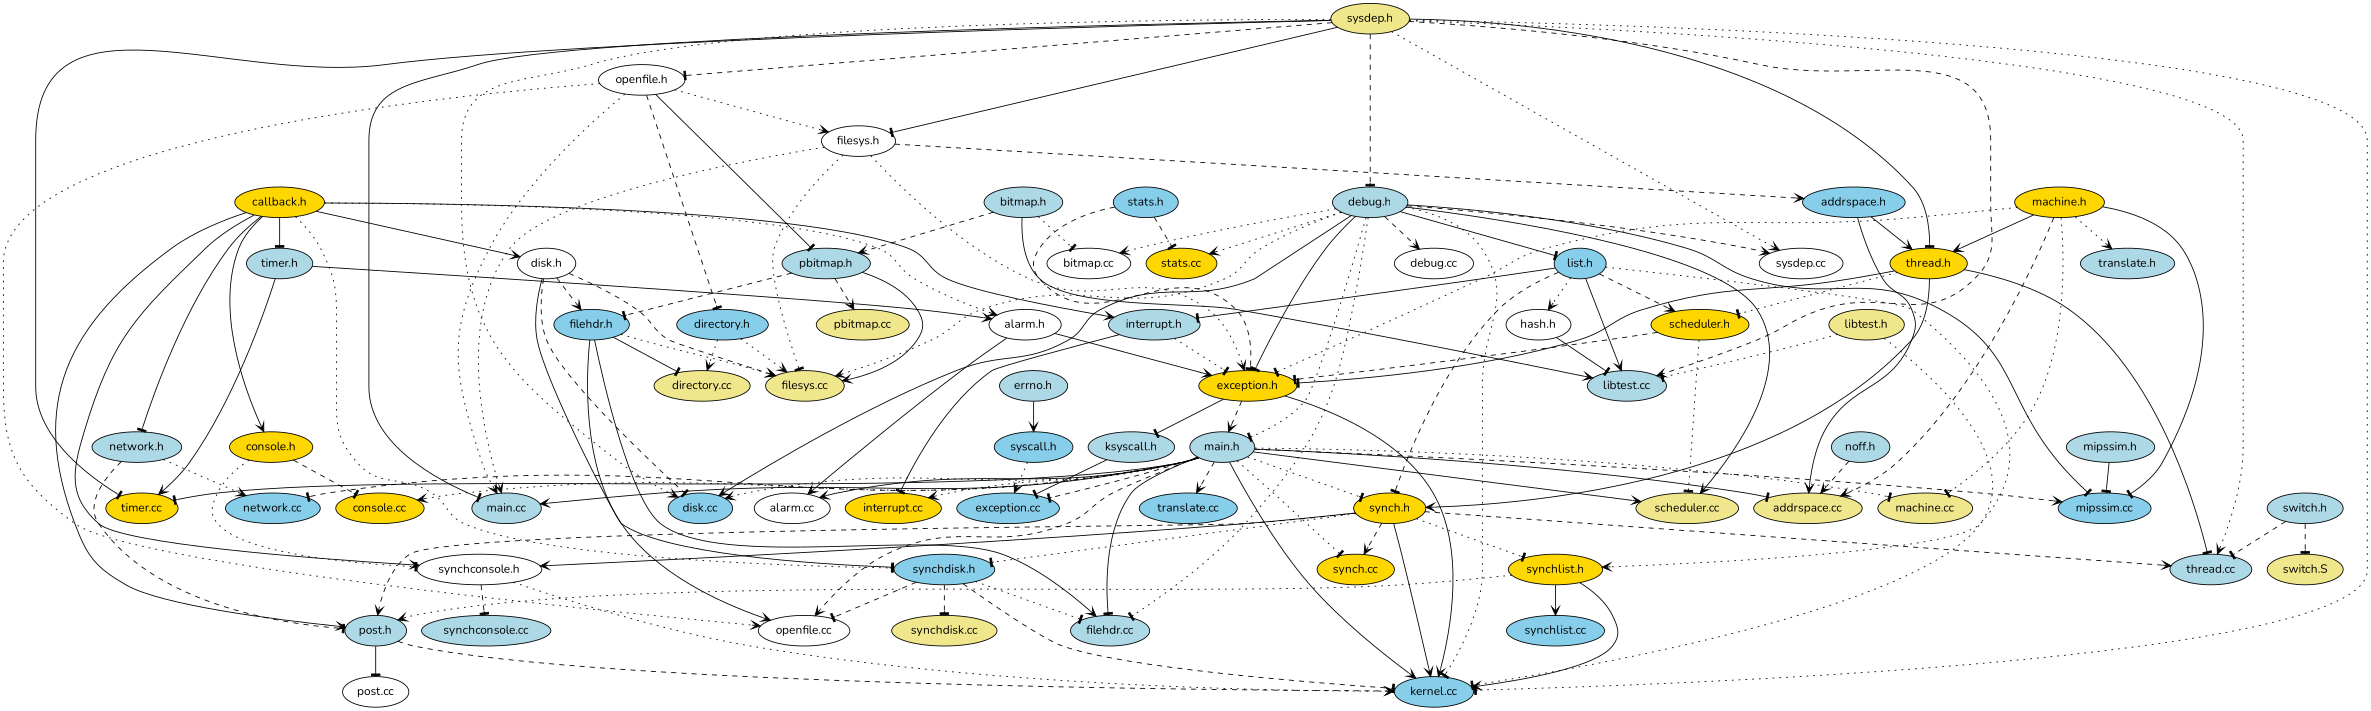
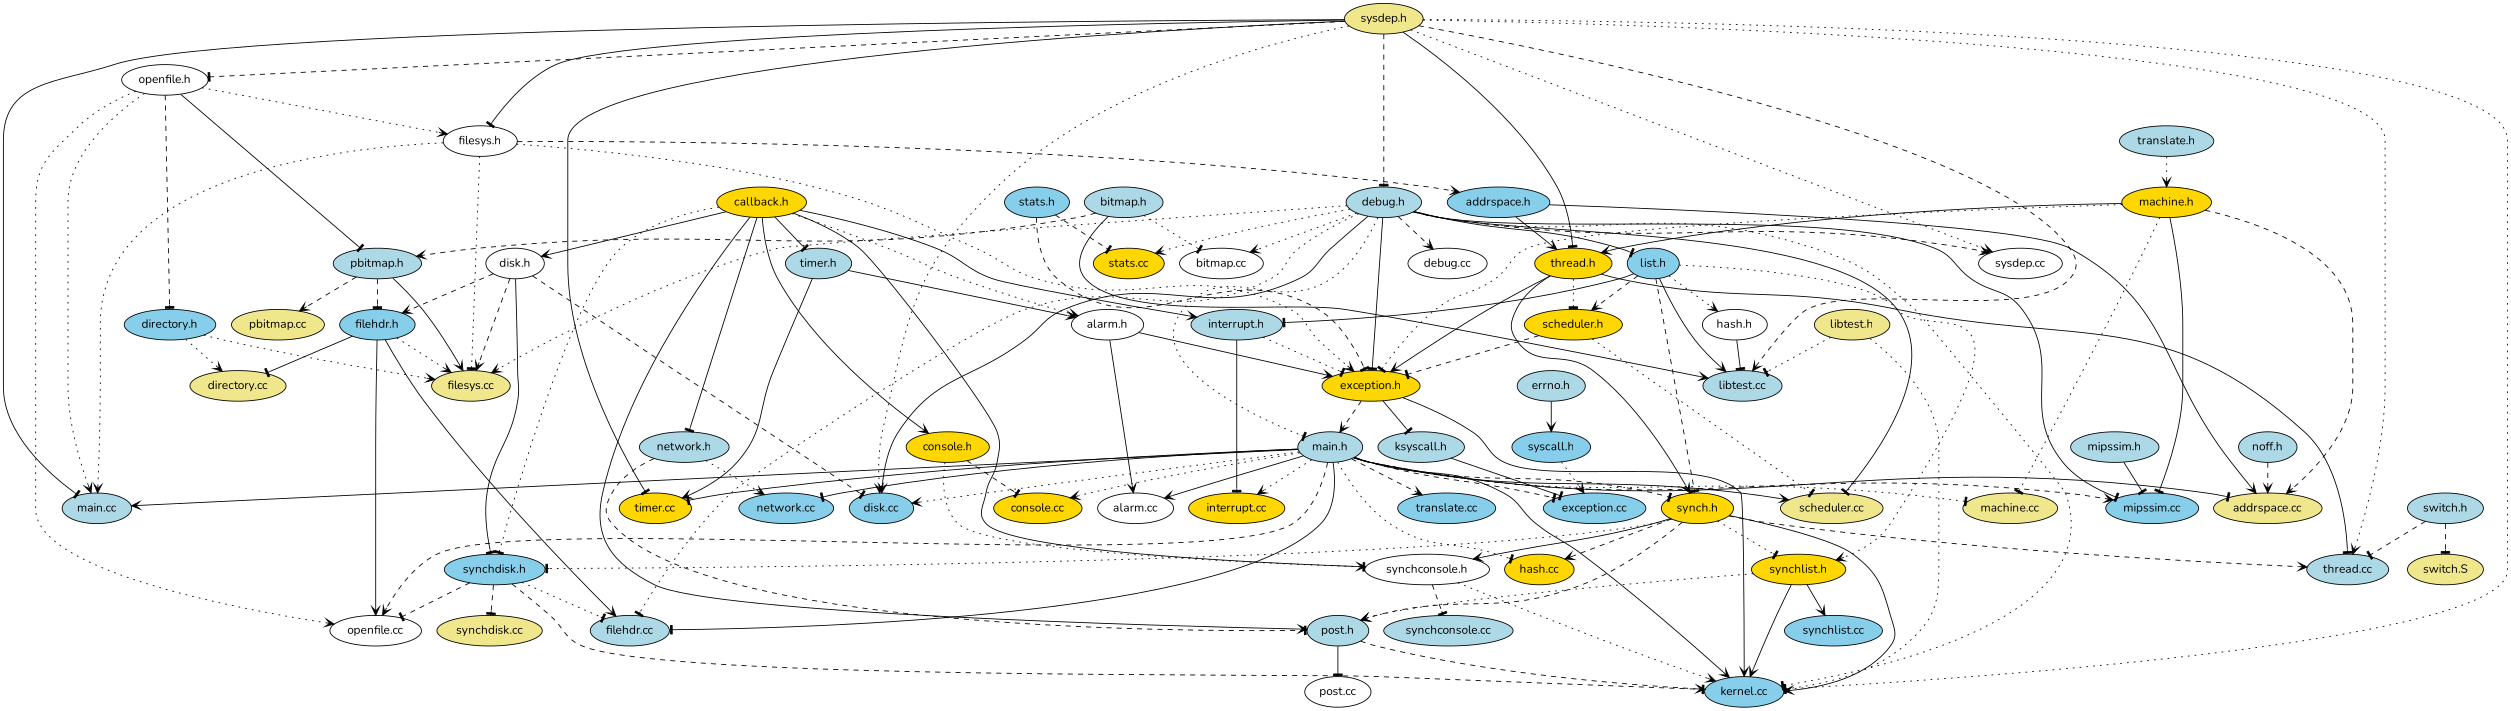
(2090, 230) -> (2167, 168)
(1684, 265) -> (1762, 251)
(1599, 332) -> (1473, 319)
(622, 477) -> (966, 475)
(1303, 477) -> (1510, 478)
(1356, 570) -> (1539, 570)
